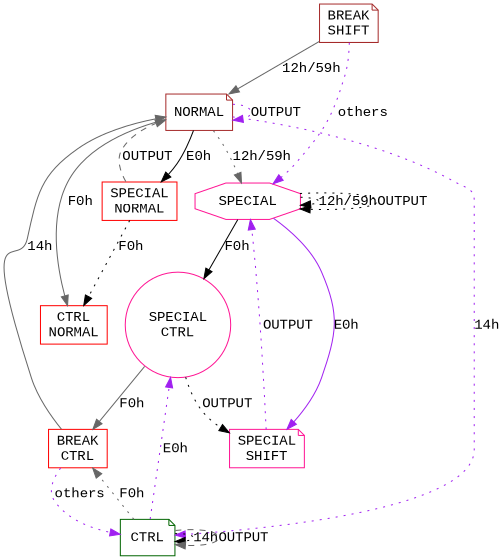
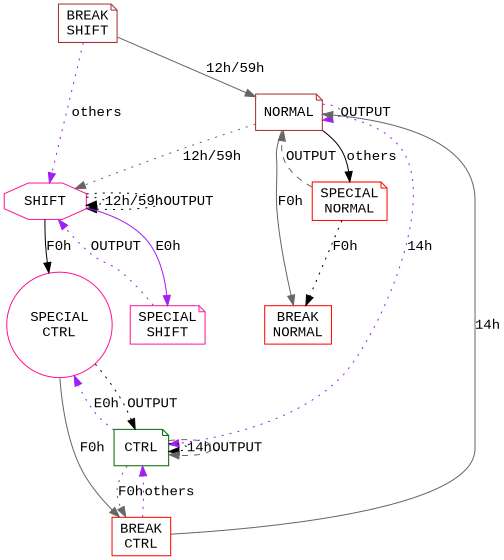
(199, 156) -> (372, 156)
(140, 201) -> (350, 201)
(248, 201) -> (45, 201)
(74, 325) -> (298, 325)
(198, 406) -> (115, 390)
